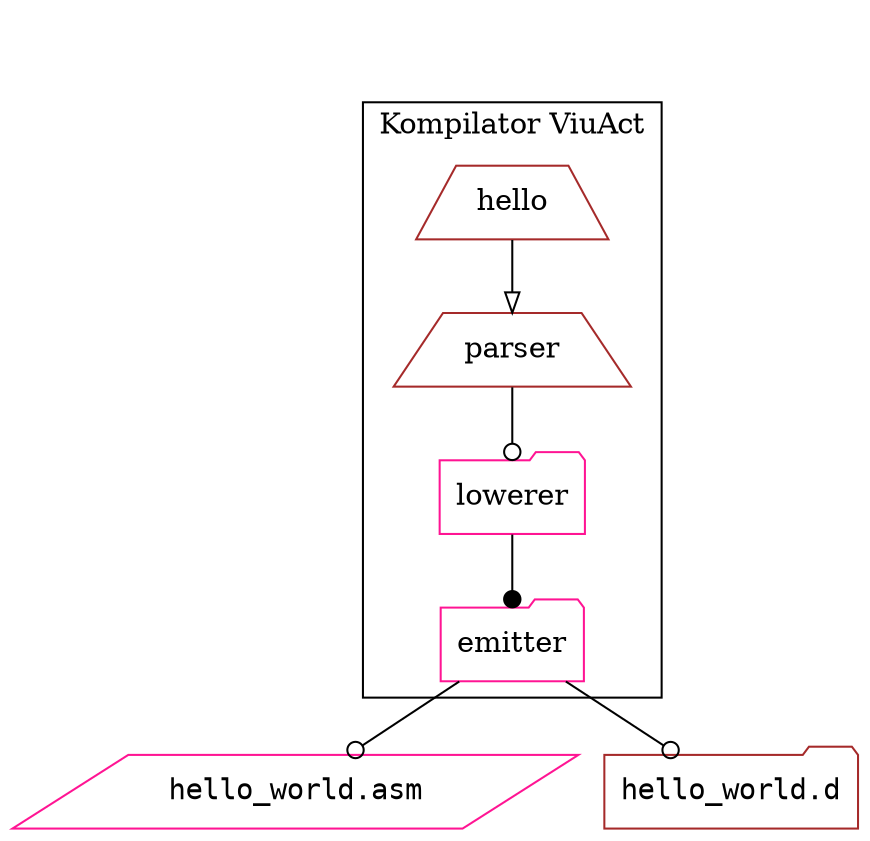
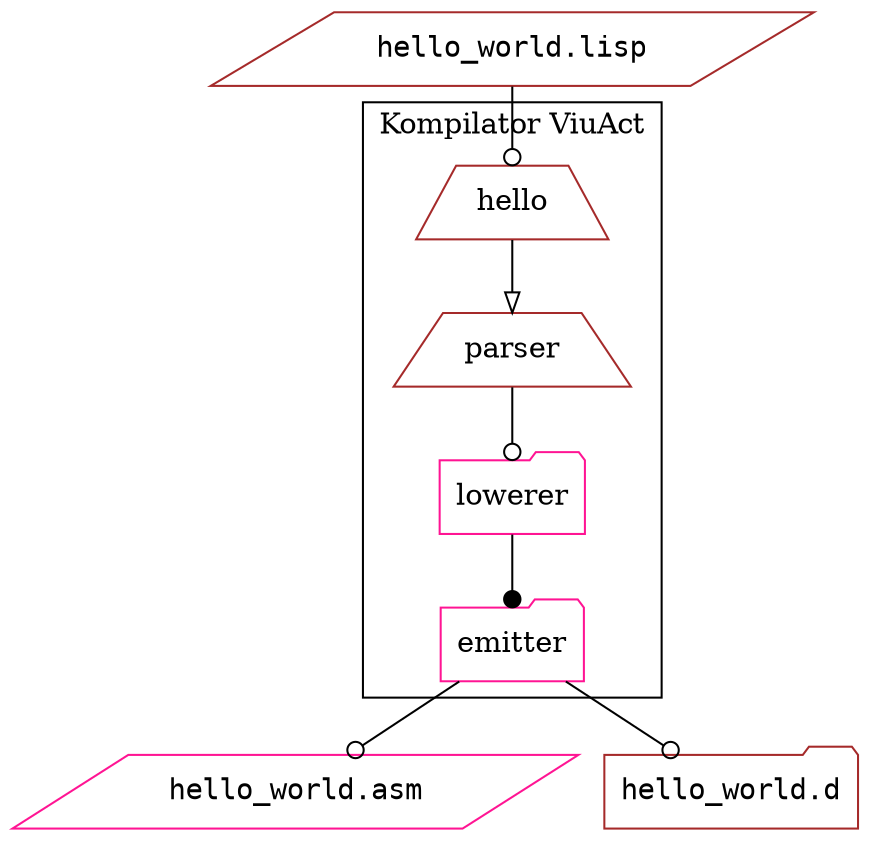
none -> (512, 49)
